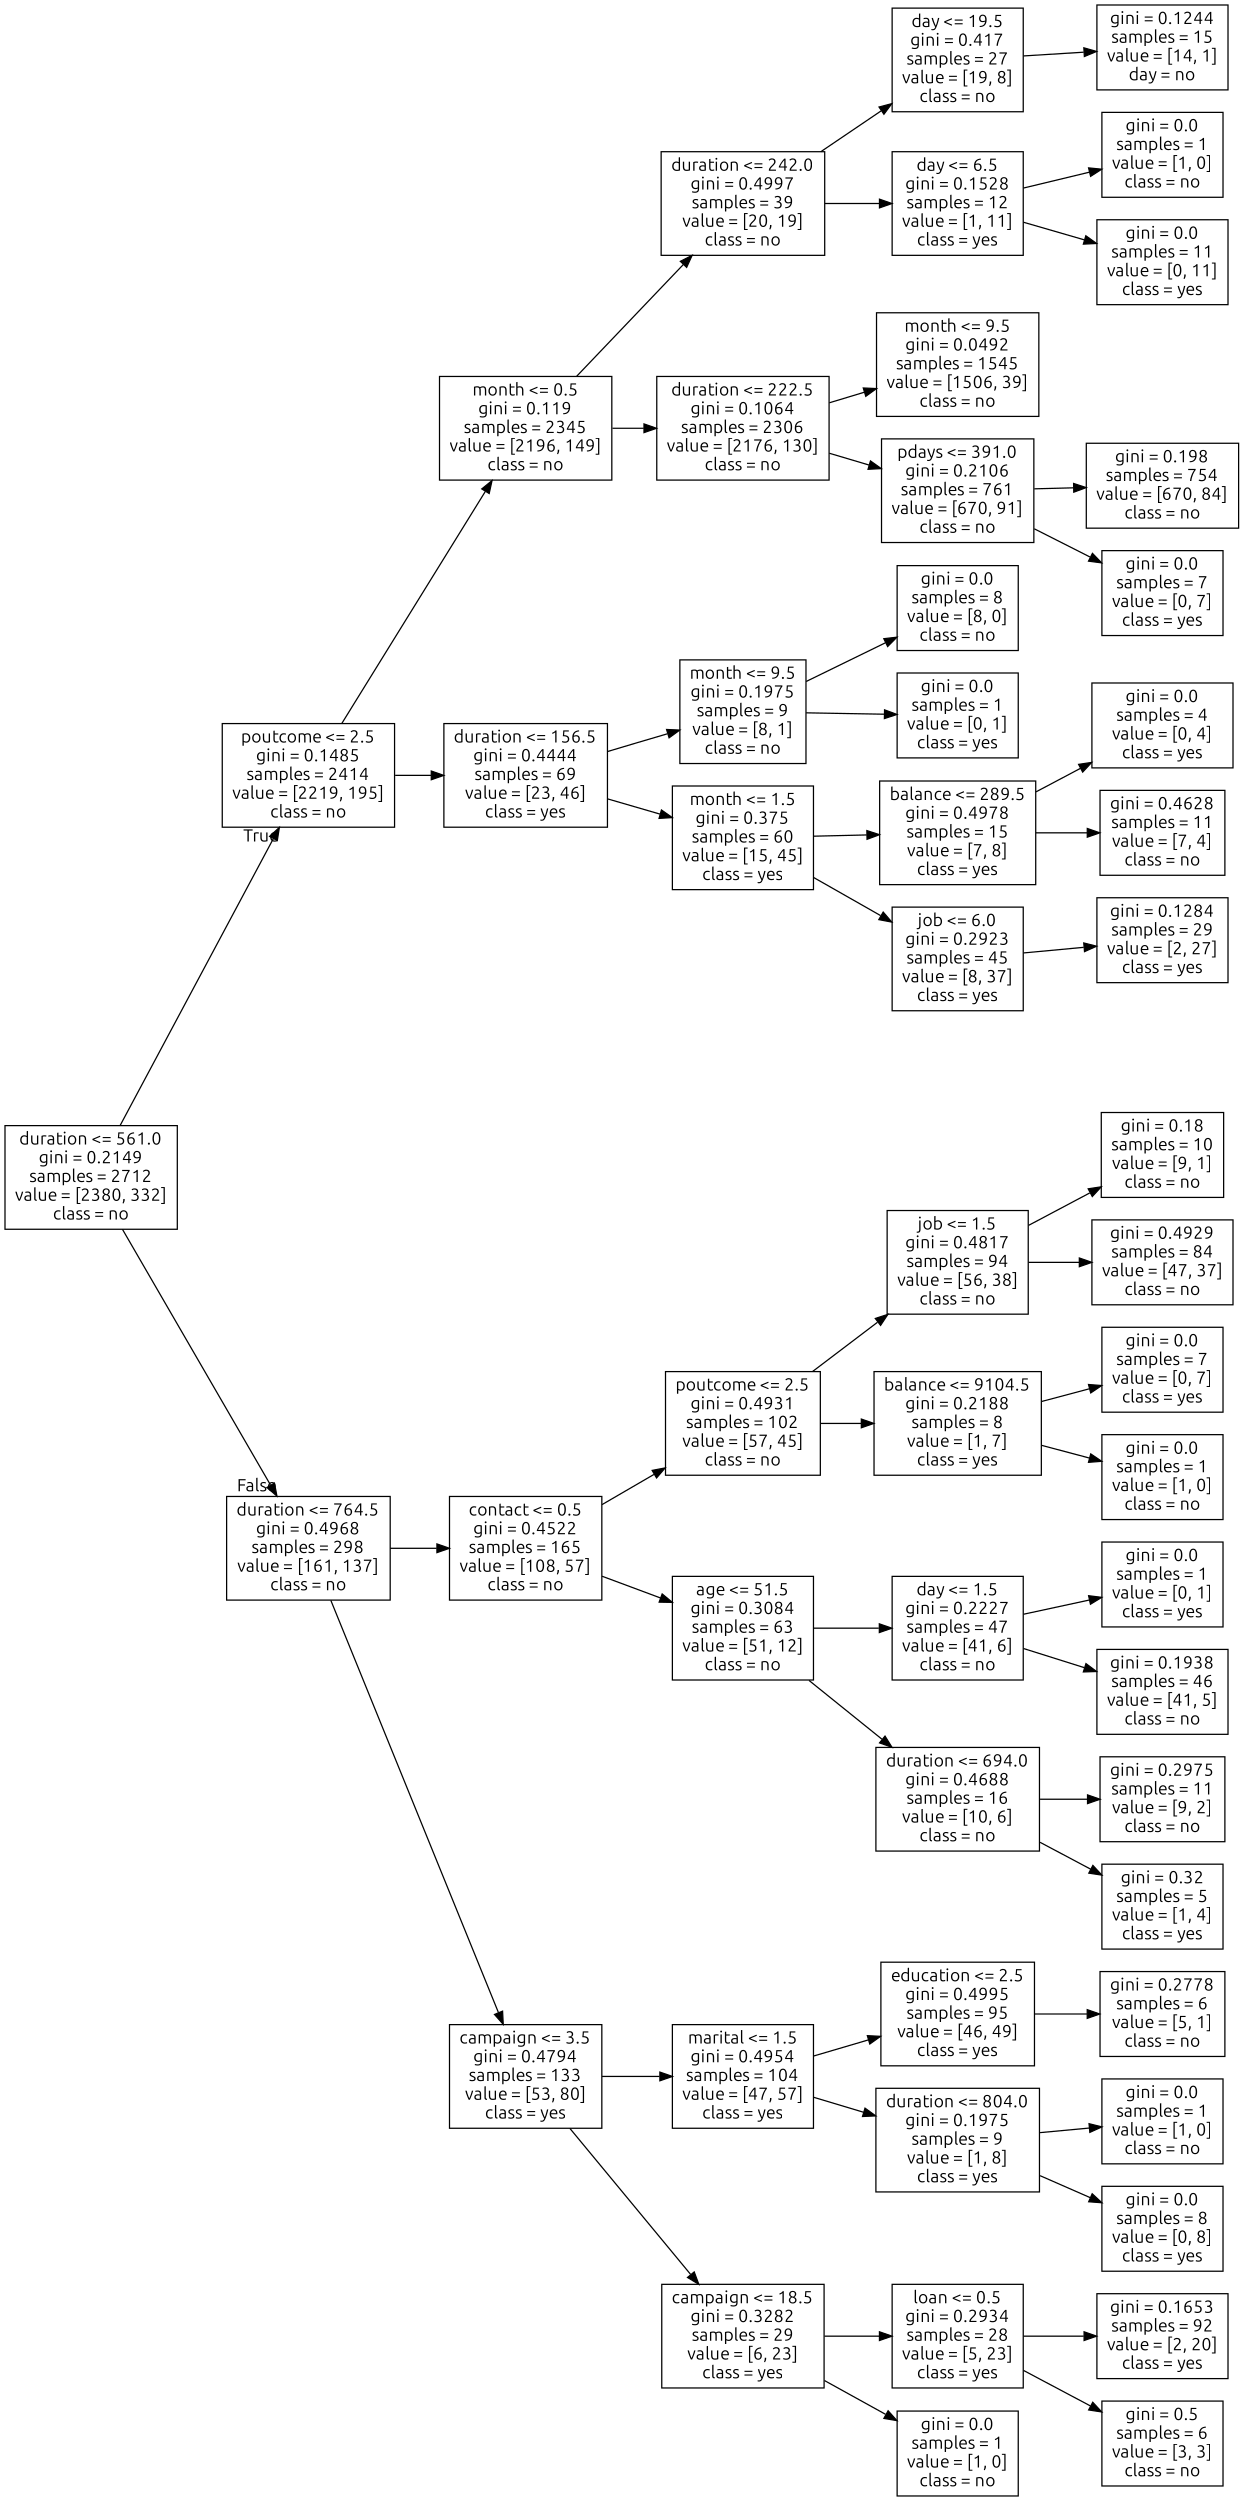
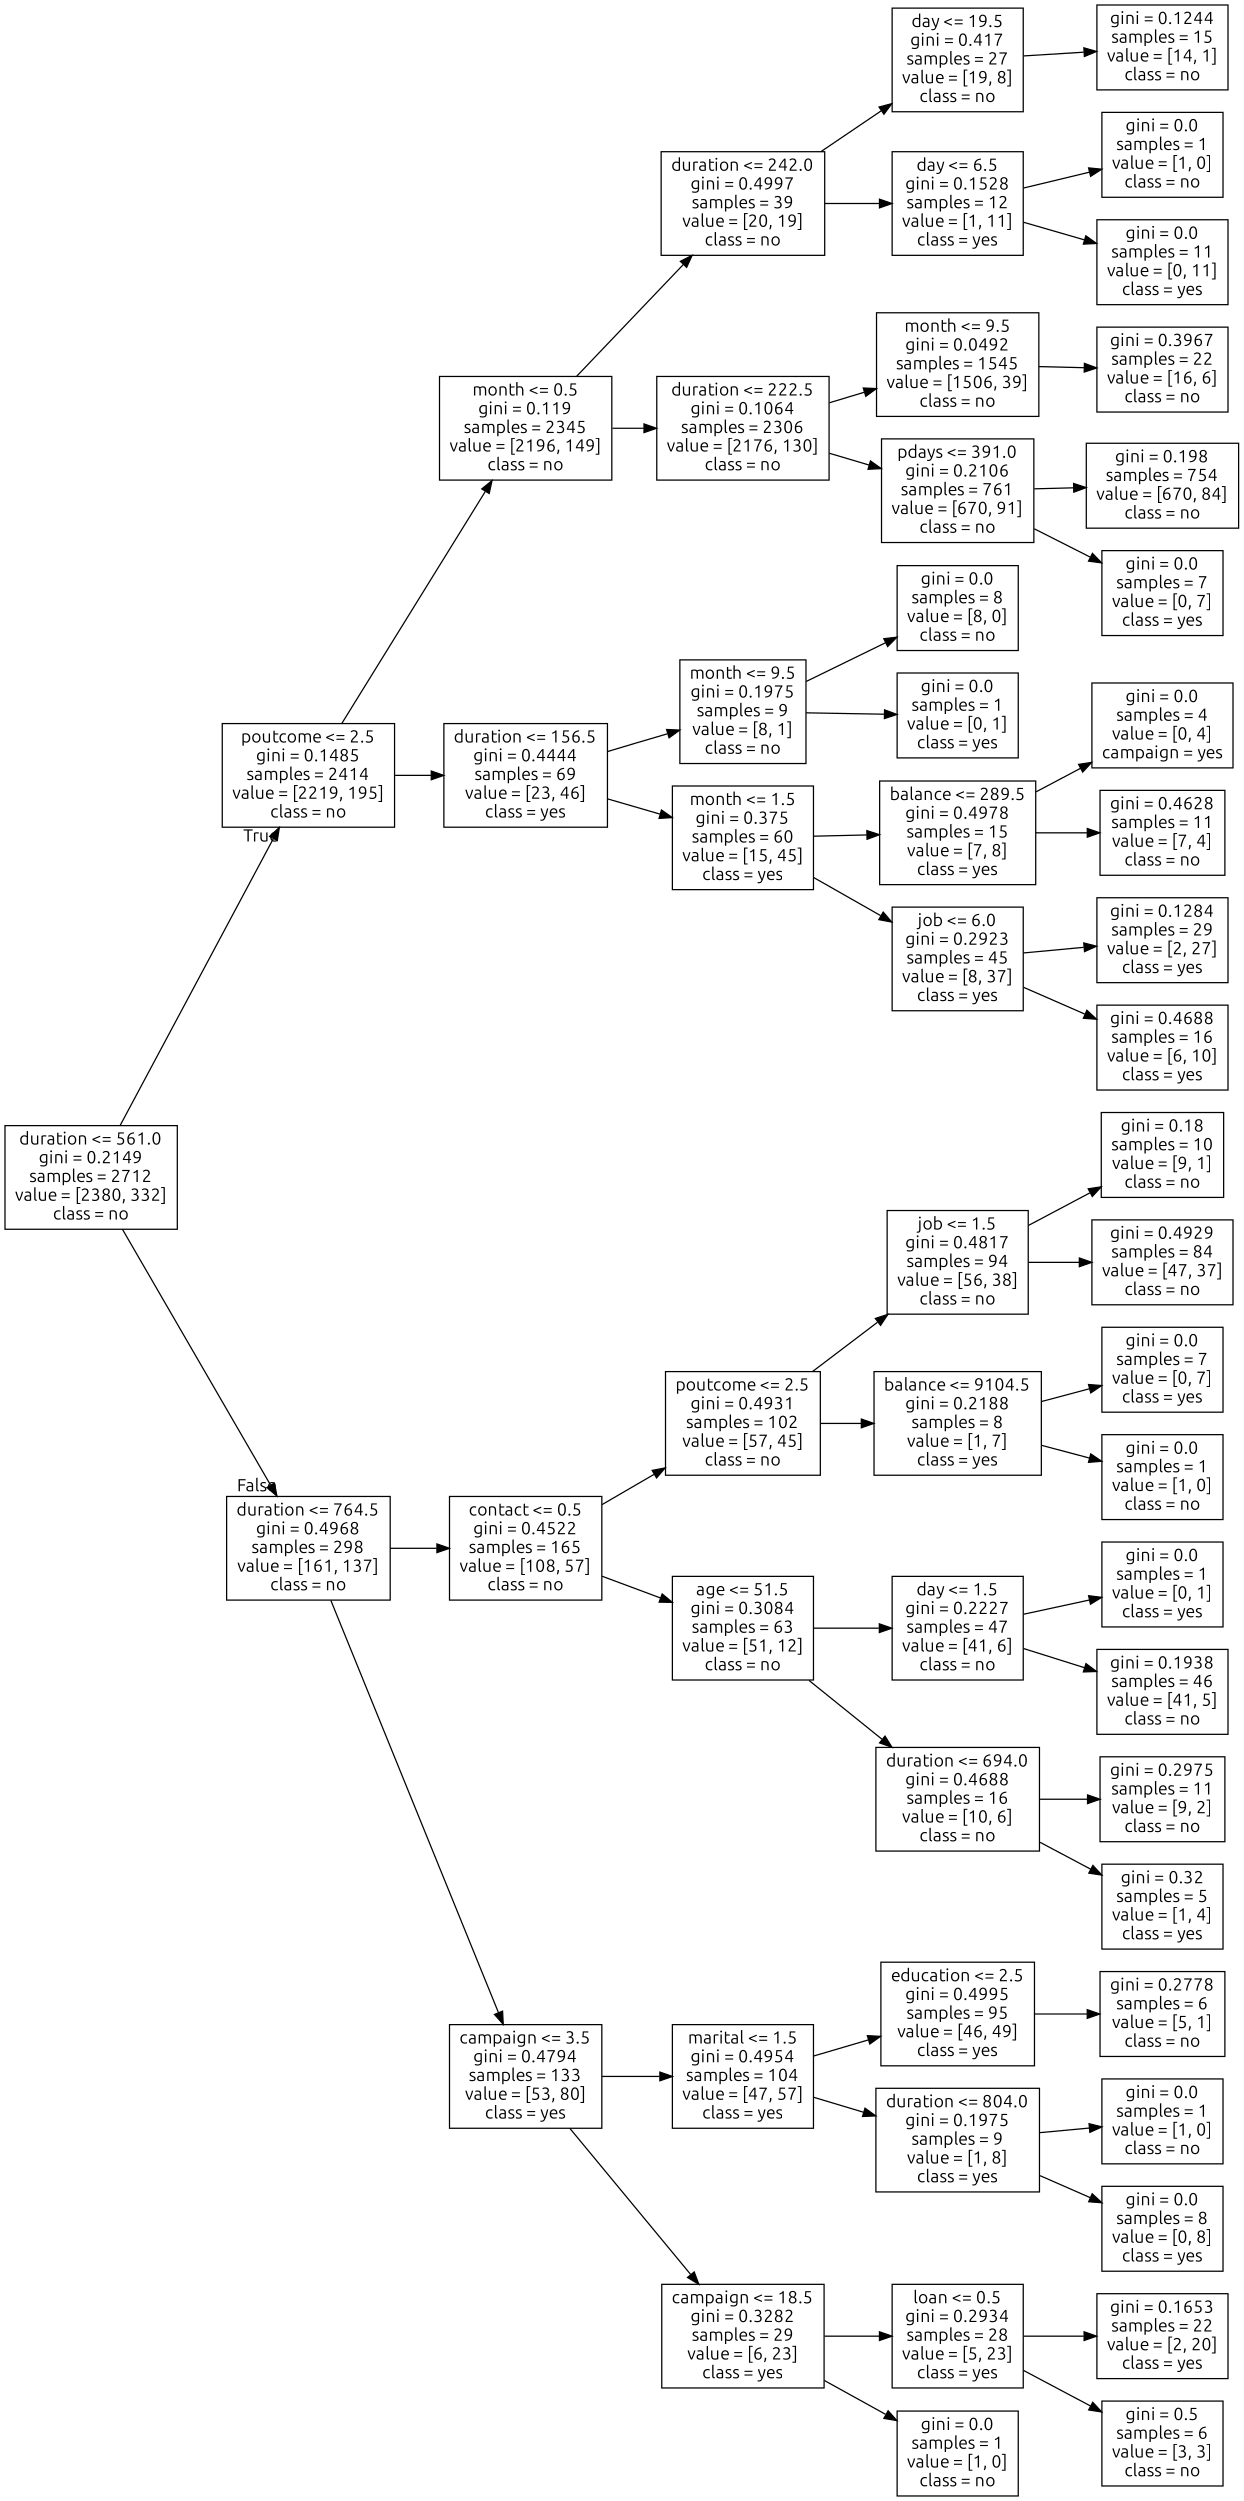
(1162, 47) -> (1162, 47)
none -> (1162, 370)
(1162, 725) -> (1162, 725)
none -> (1162, 1048)
(1162, 2336) -> (1162, 2336)
